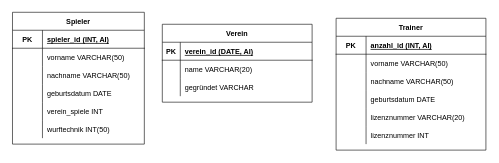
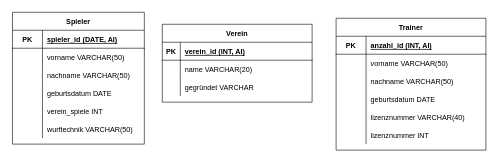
(82, 40) -> (84, 40)
(220, 52) -> (218, 52)
(416, 118) -> (416, 118)
(83, 130) -> (91, 130)
